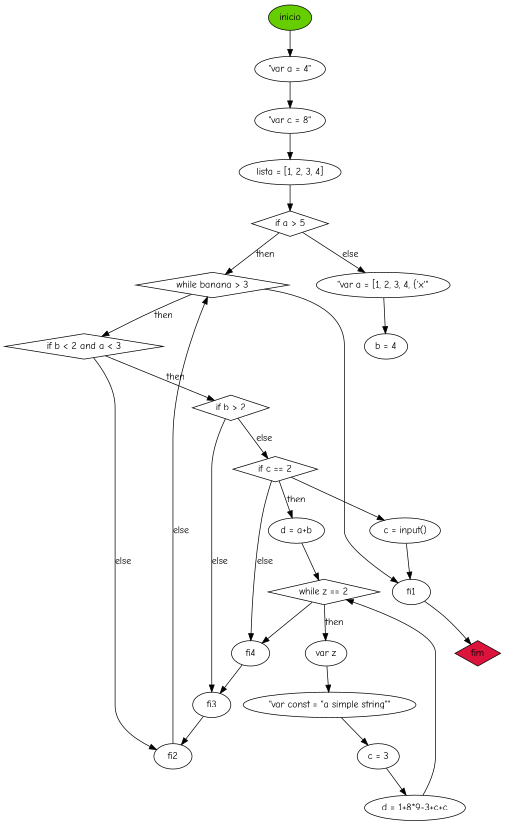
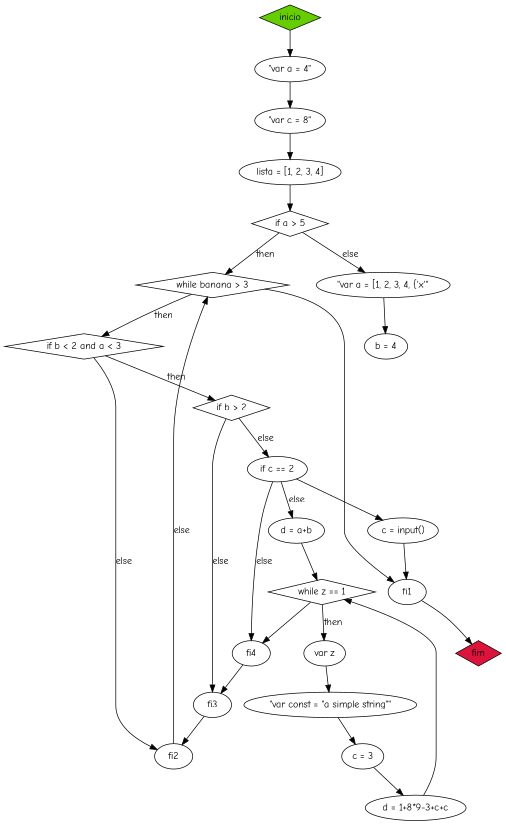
(290, 18) -> (290, 18)
(275, 469) -> (277, 469)
(296, 500) -> (297, 500)
(324, 592) -> (322, 592)
